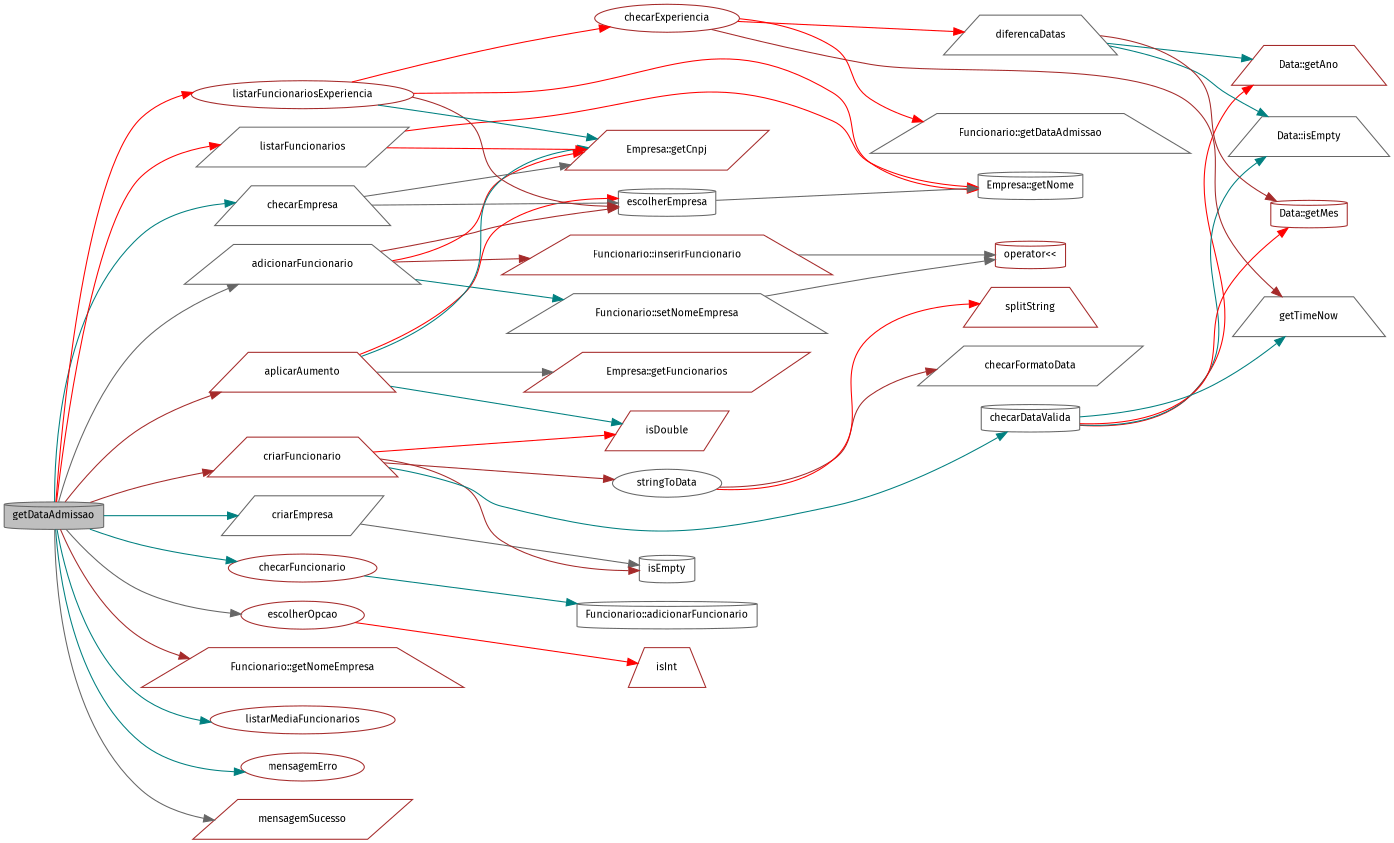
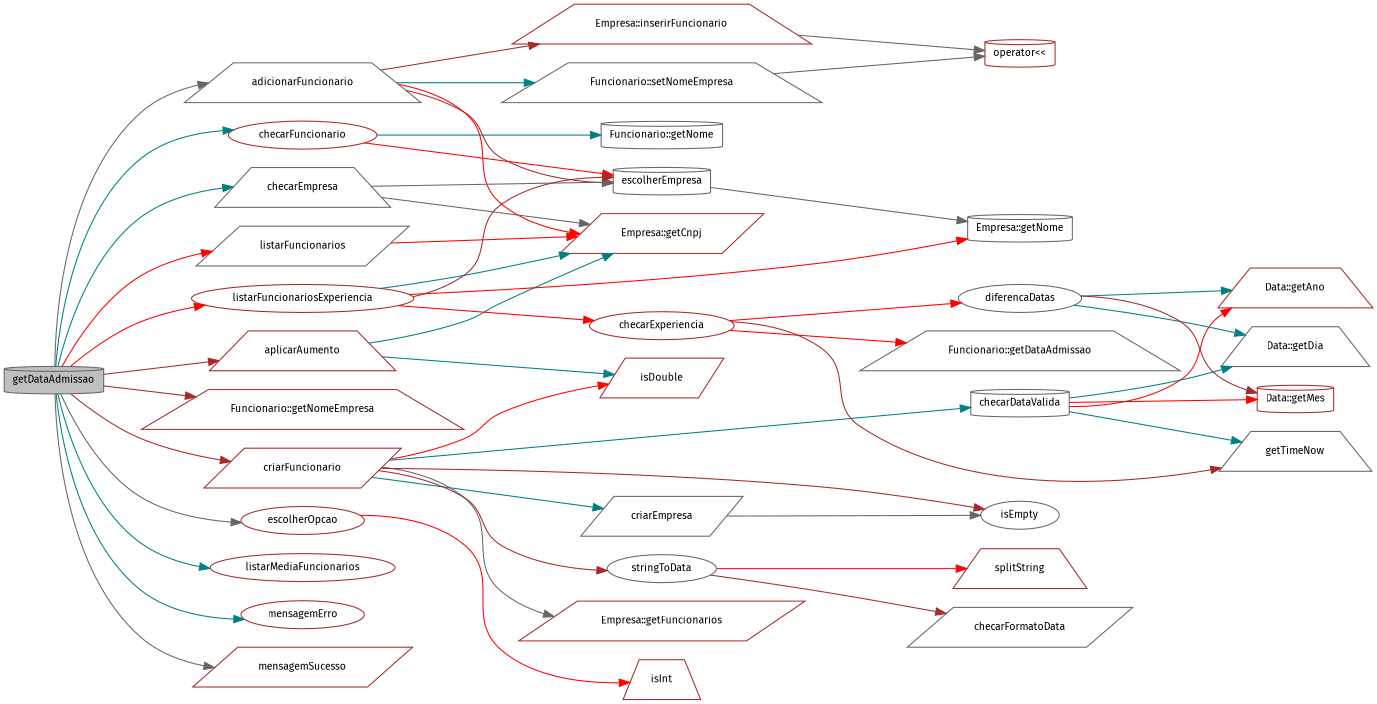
(1030, 35) -> (1020, 298)
(699, 93) -> none
(1309, 137) -> (1295, 347)
(487, 242) -> (489, 159)
(667, 255) -> (662, 24)
(459, 372) -> (482, 537)
(303, 457) -> (303, 468)
(166, 516) -> (482, 492)
(667, 569) -> (1020, 515)
(667, 615) -> (662, 135)
